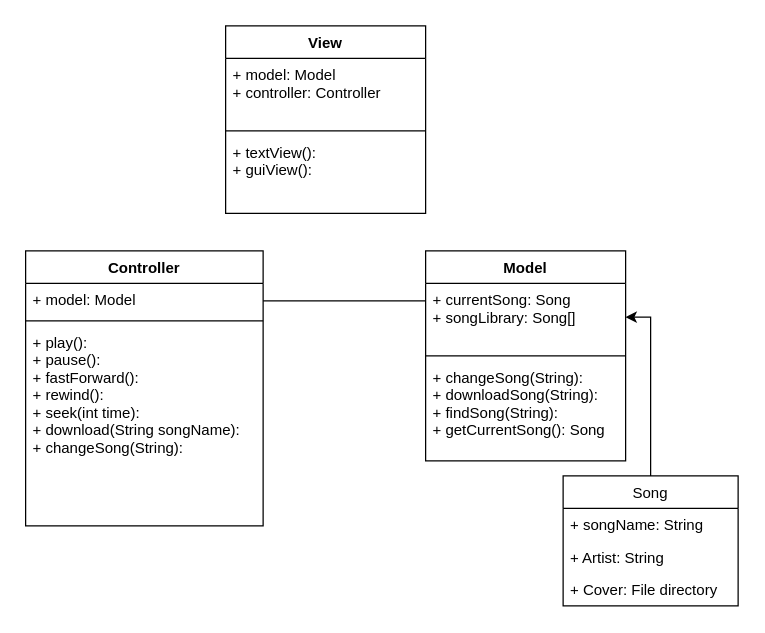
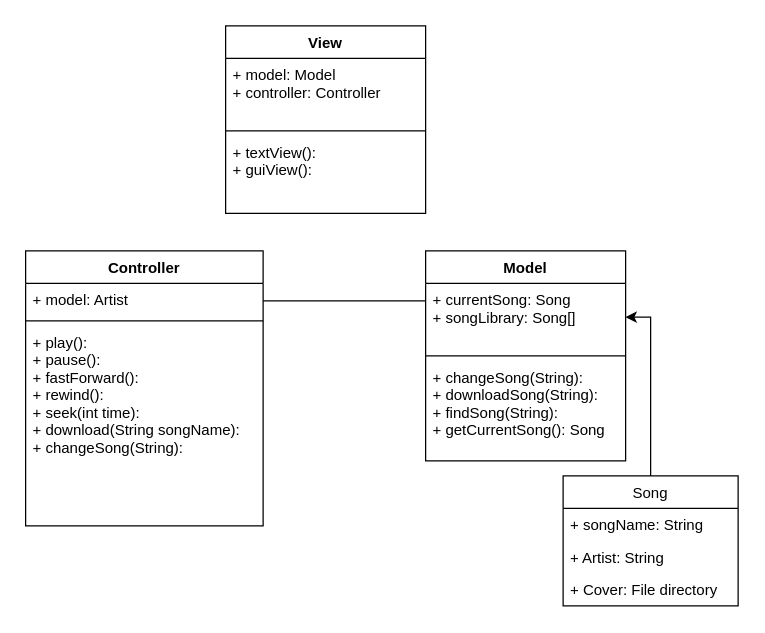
(82, 300) -> (86, 300)
